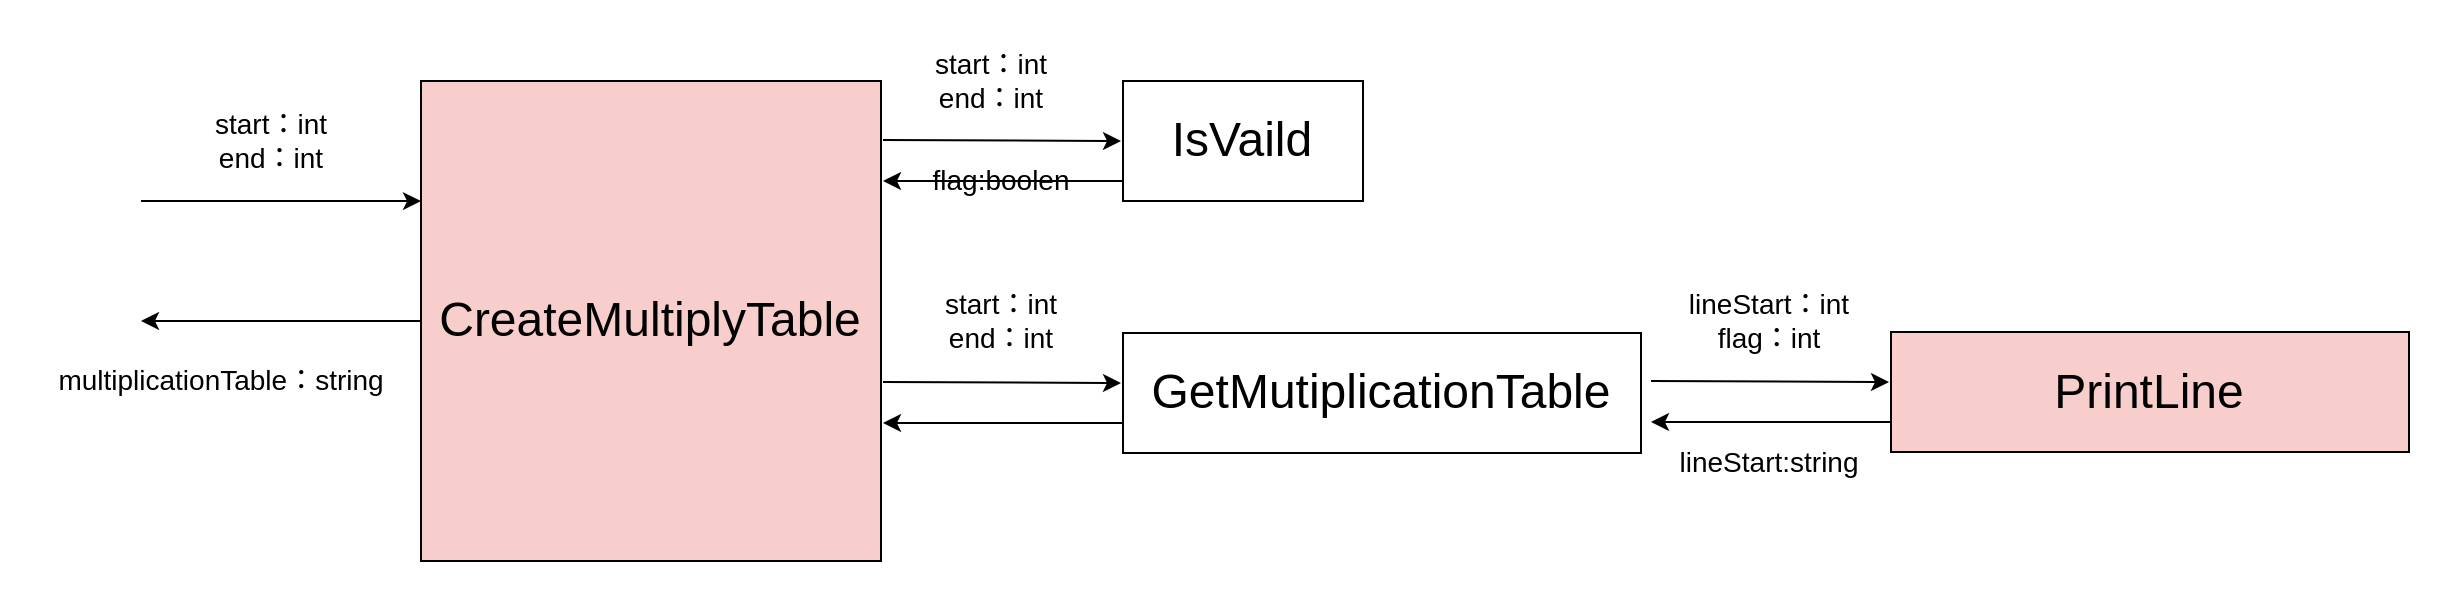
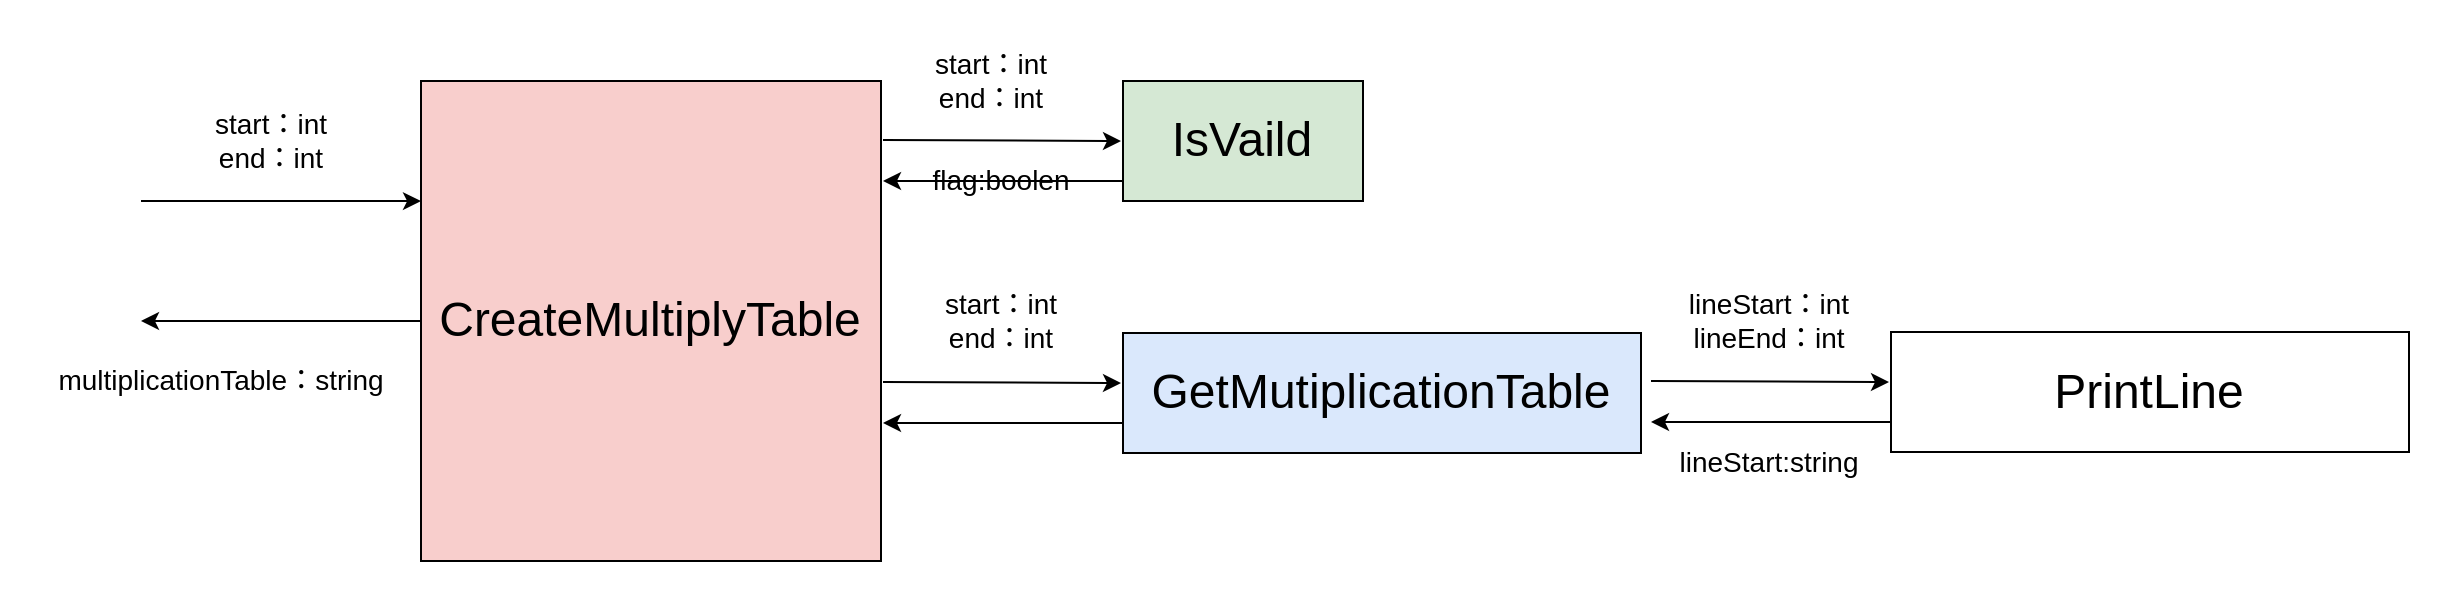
(1243, 141) -> (1243, 141)
(1770, 321) -> (1770, 321)
(2150, 392) -> (2150, 392)
(1382, 393) -> (1382, 393)
